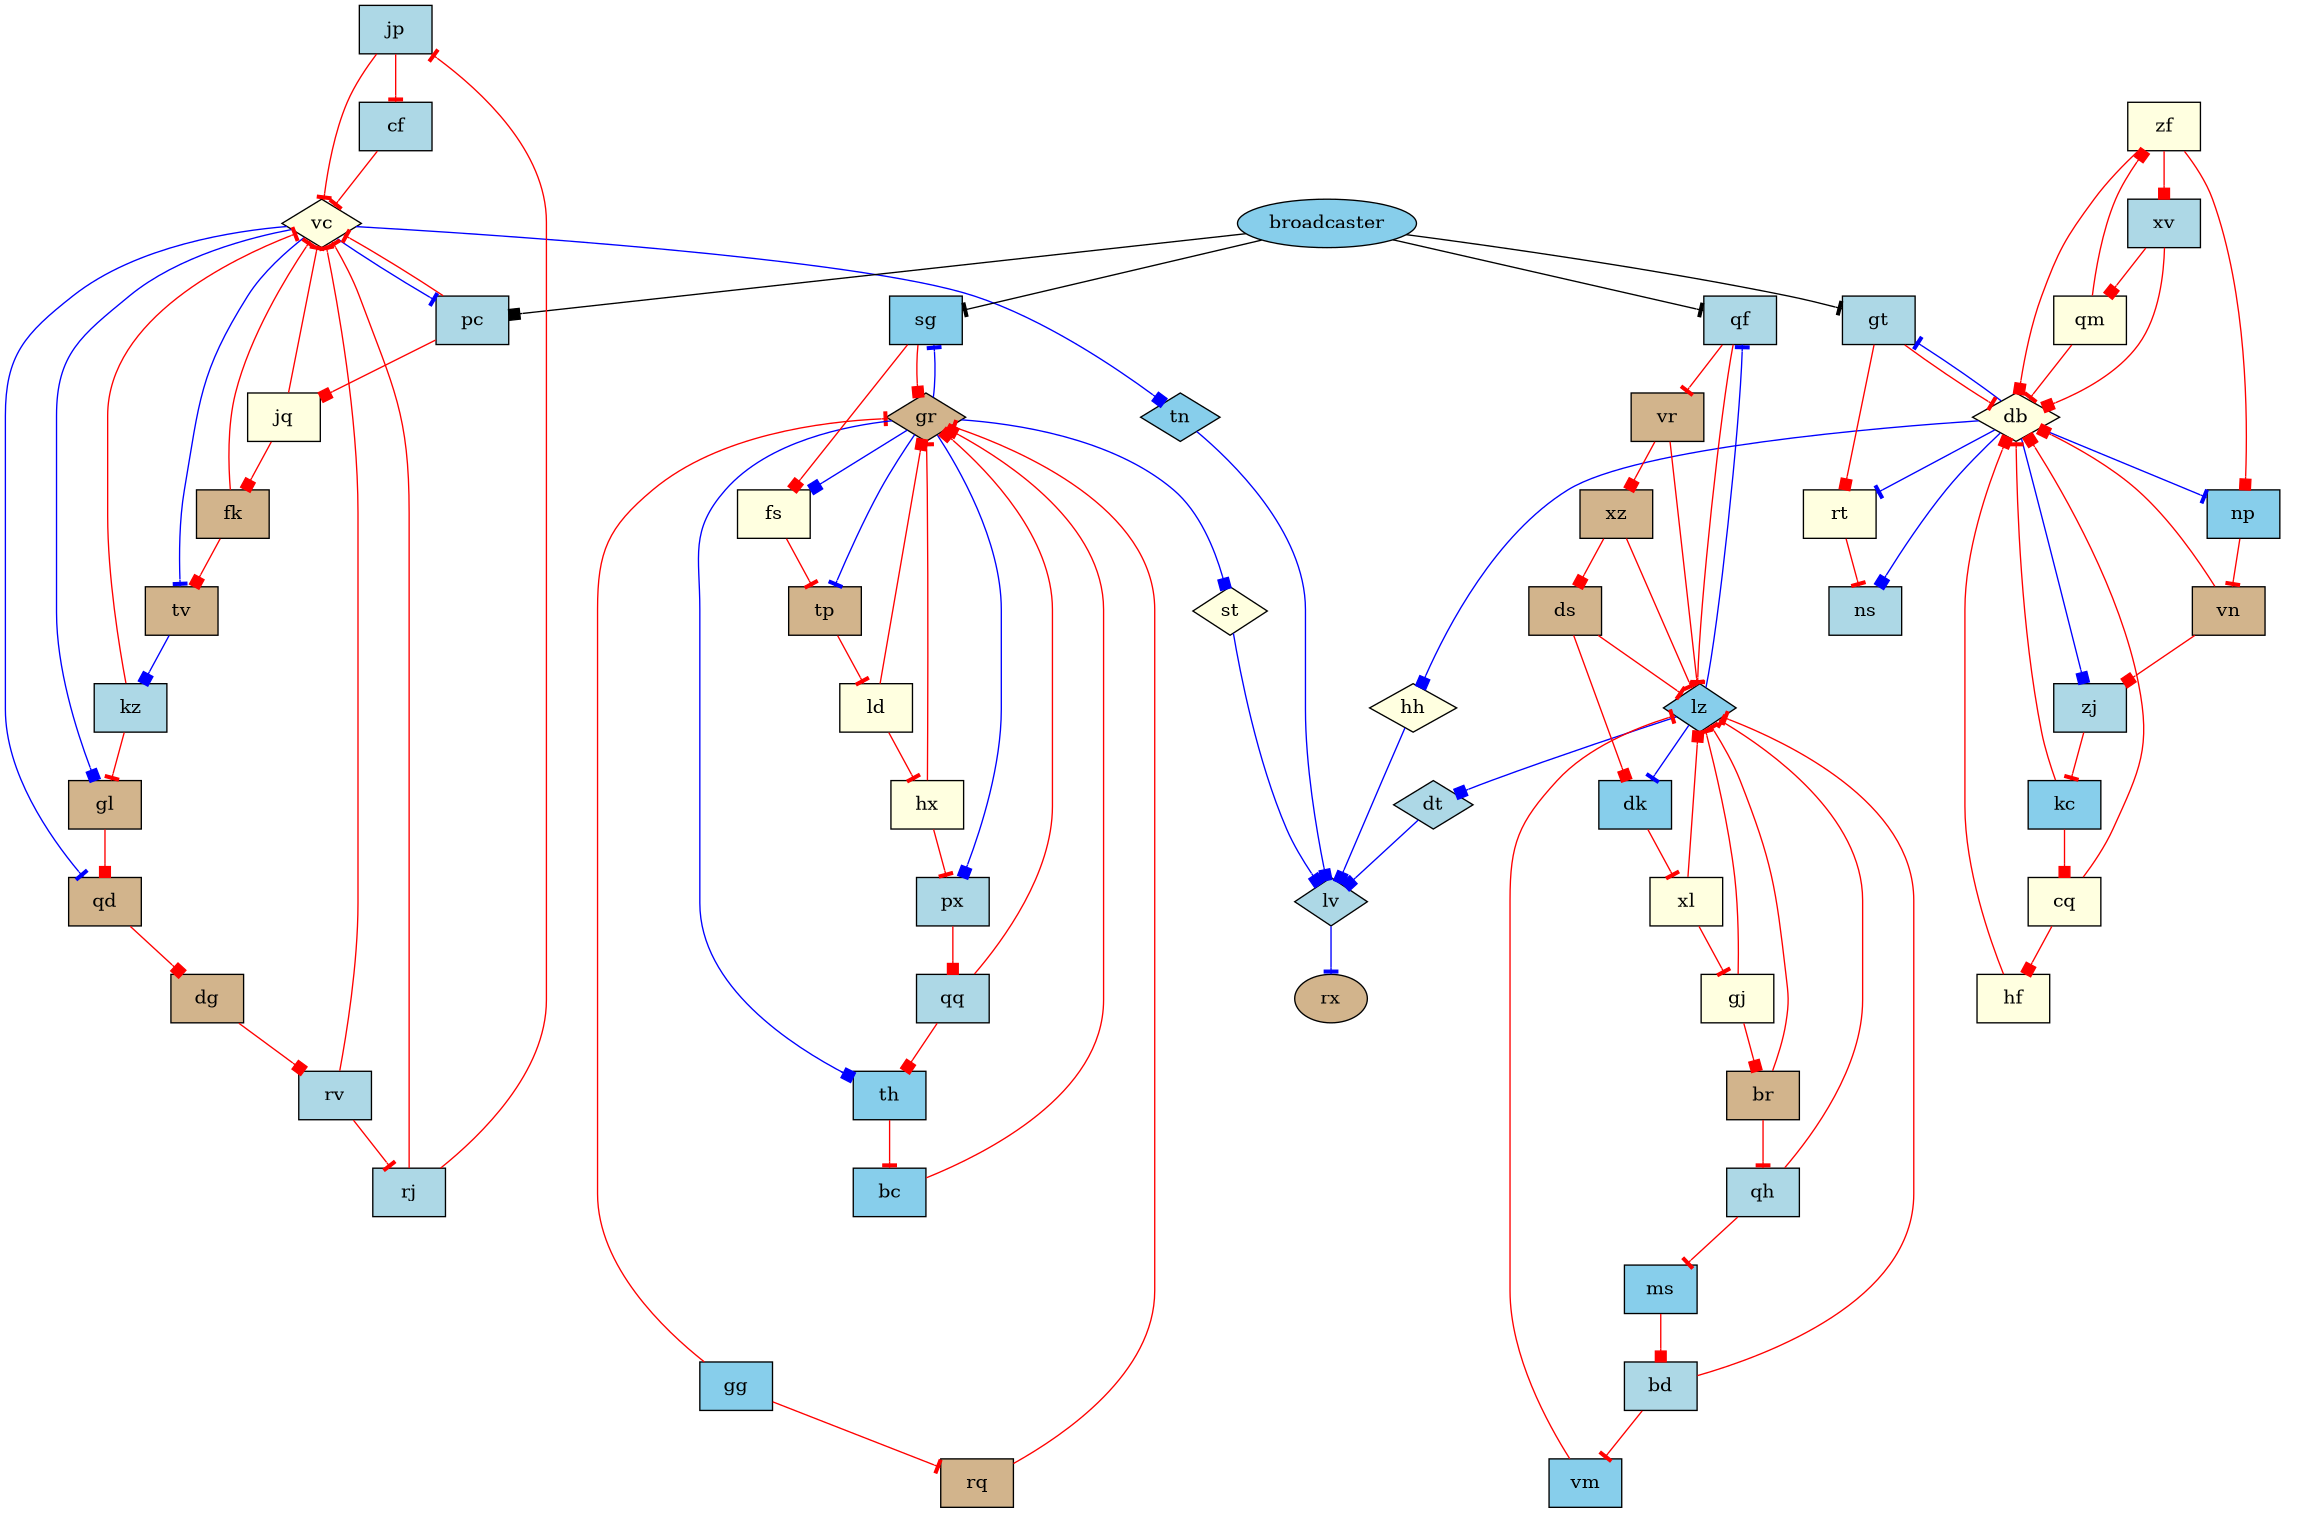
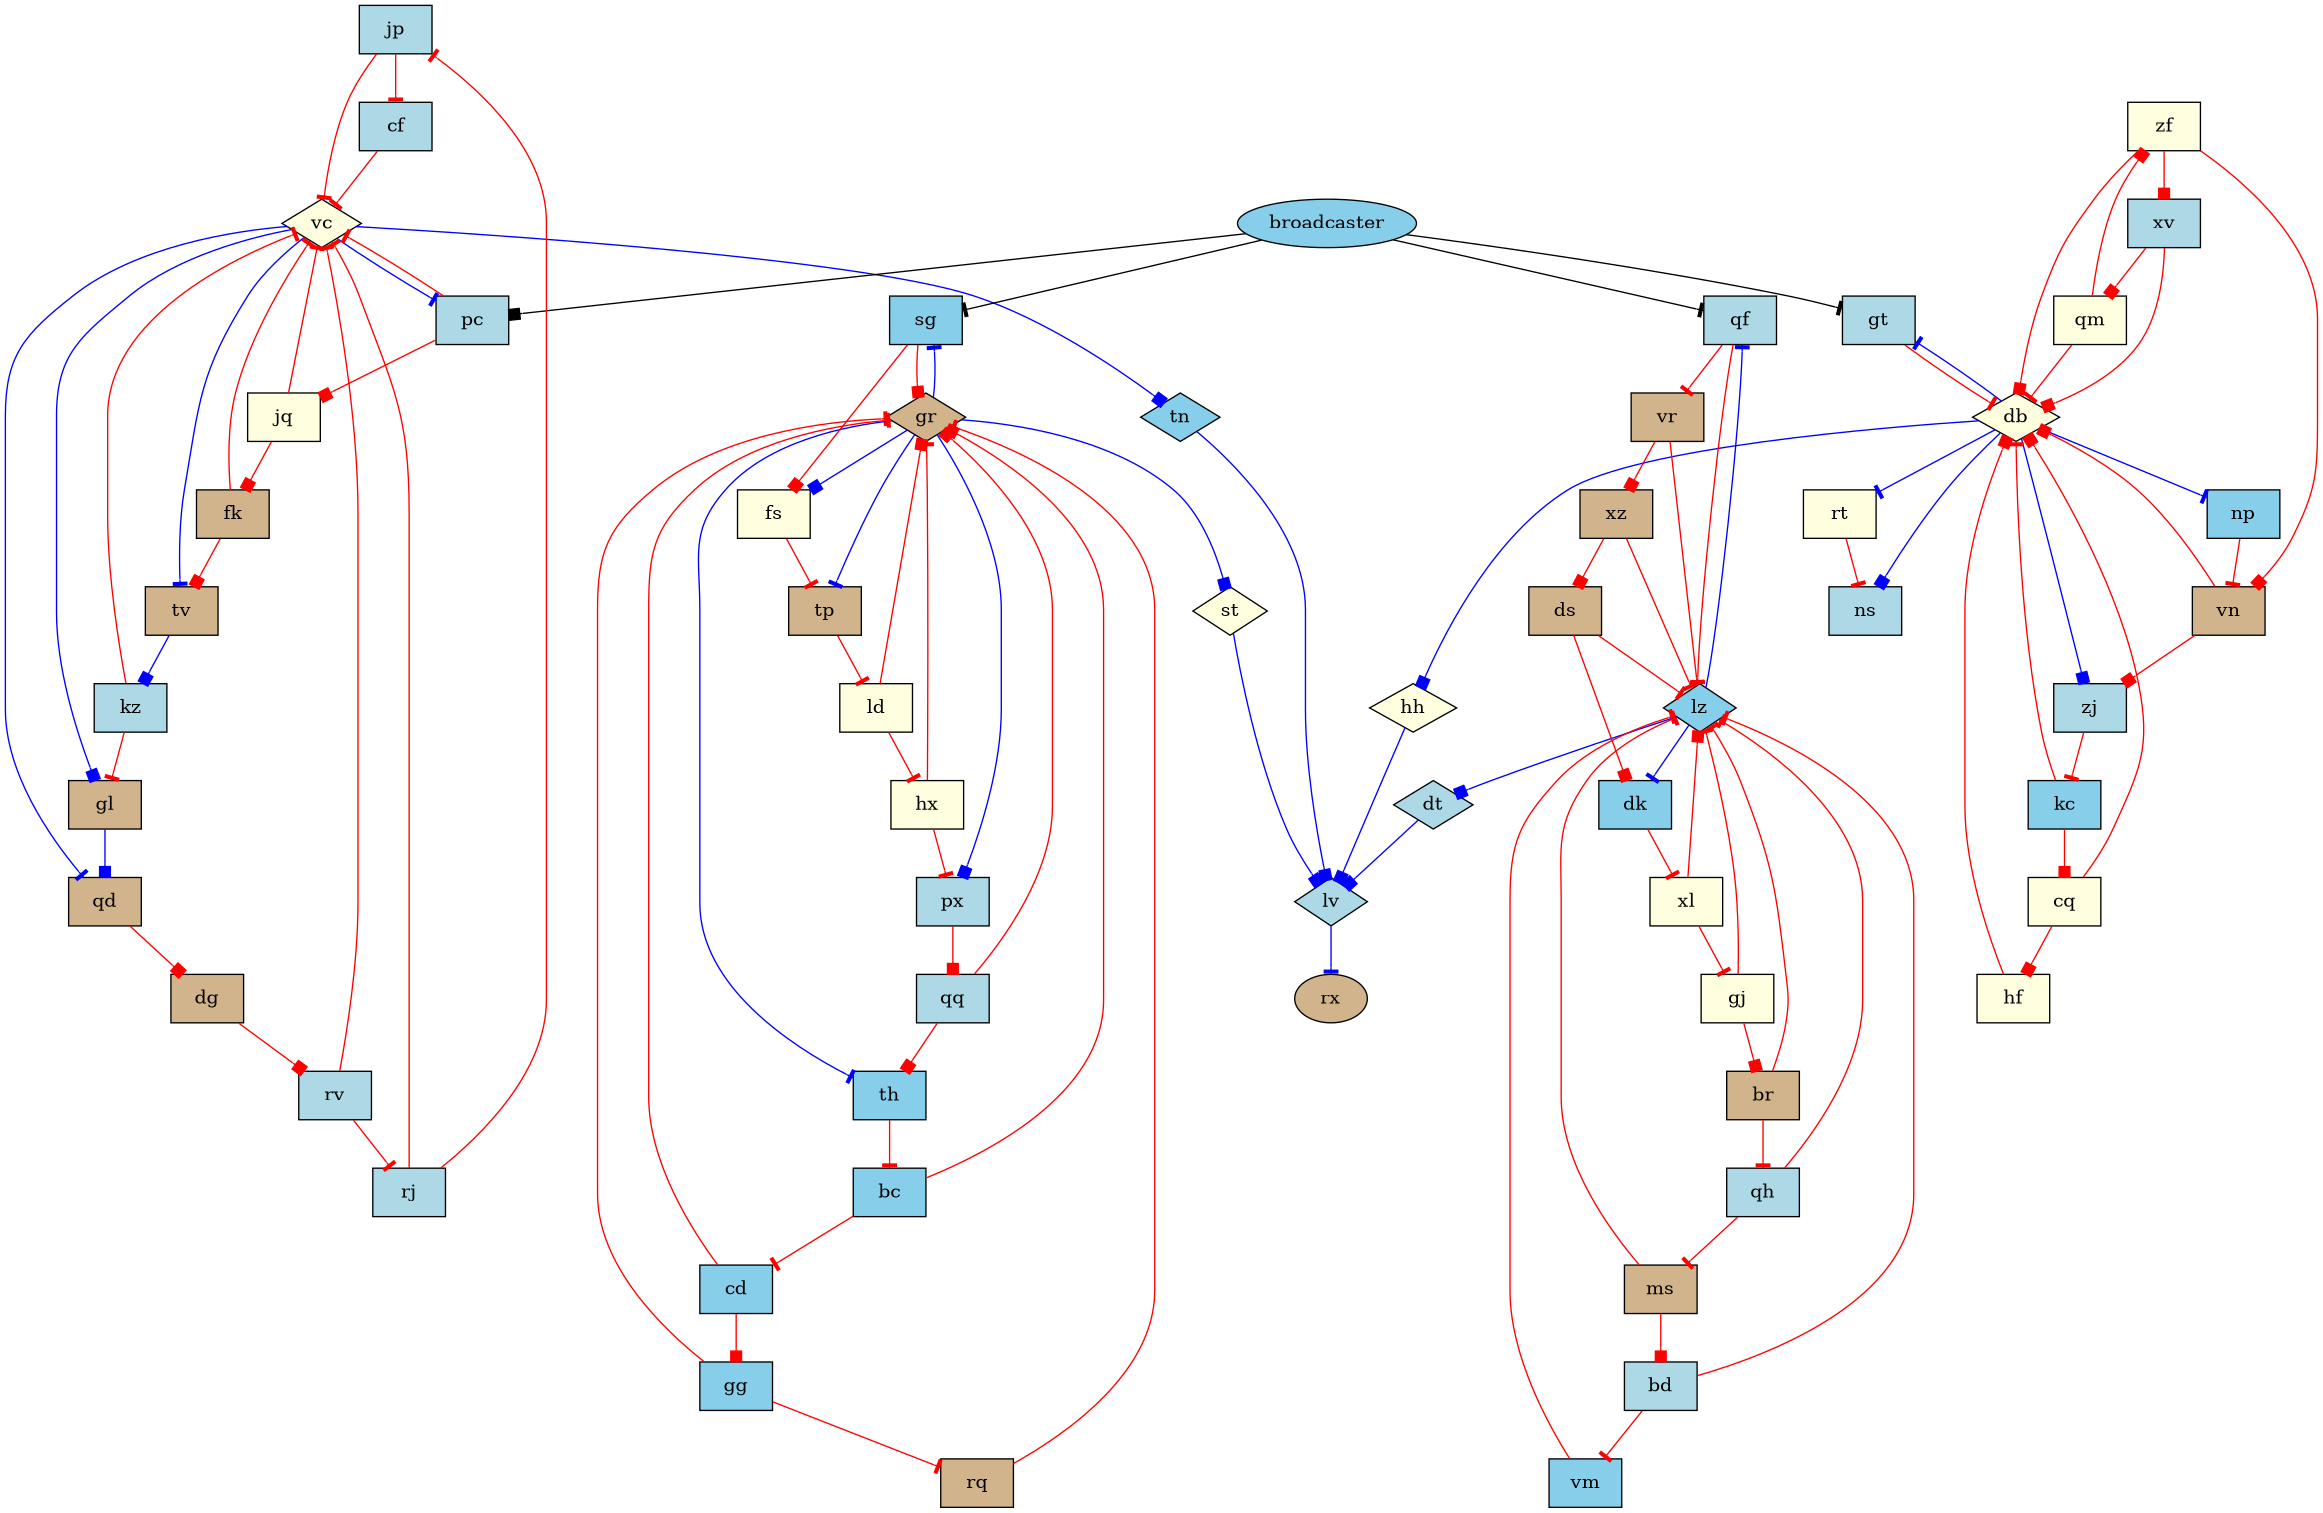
(2238, 309) -> (2318, 348)
(1861, 411) -> none
(700, 719) -> (700, 719)
(105, 847) -> (105, 847)
none -> (1561, 978)
none -> (736, 1289)
(1661, 1289) -> (1661, 1289)
